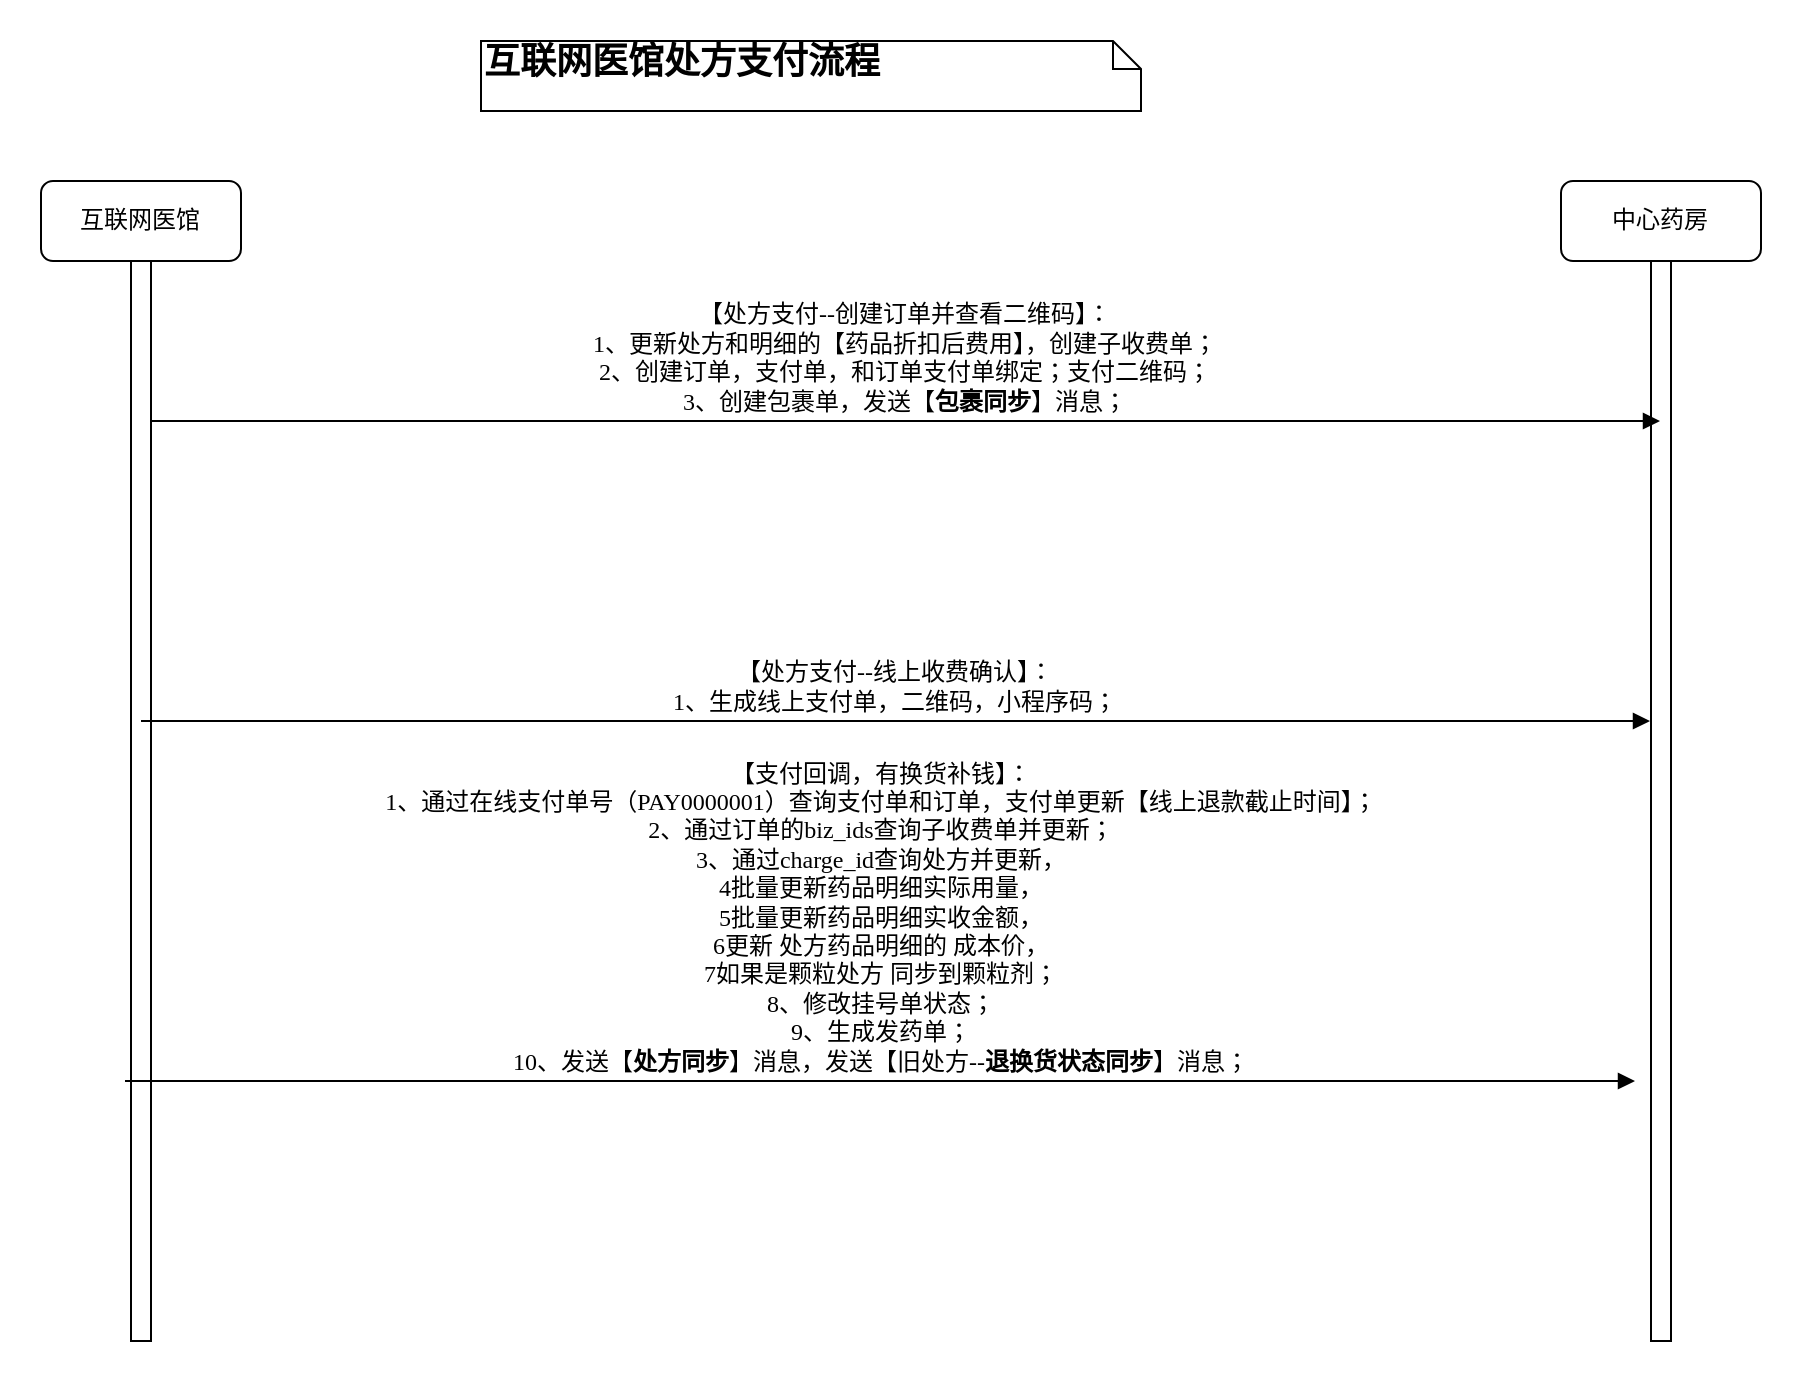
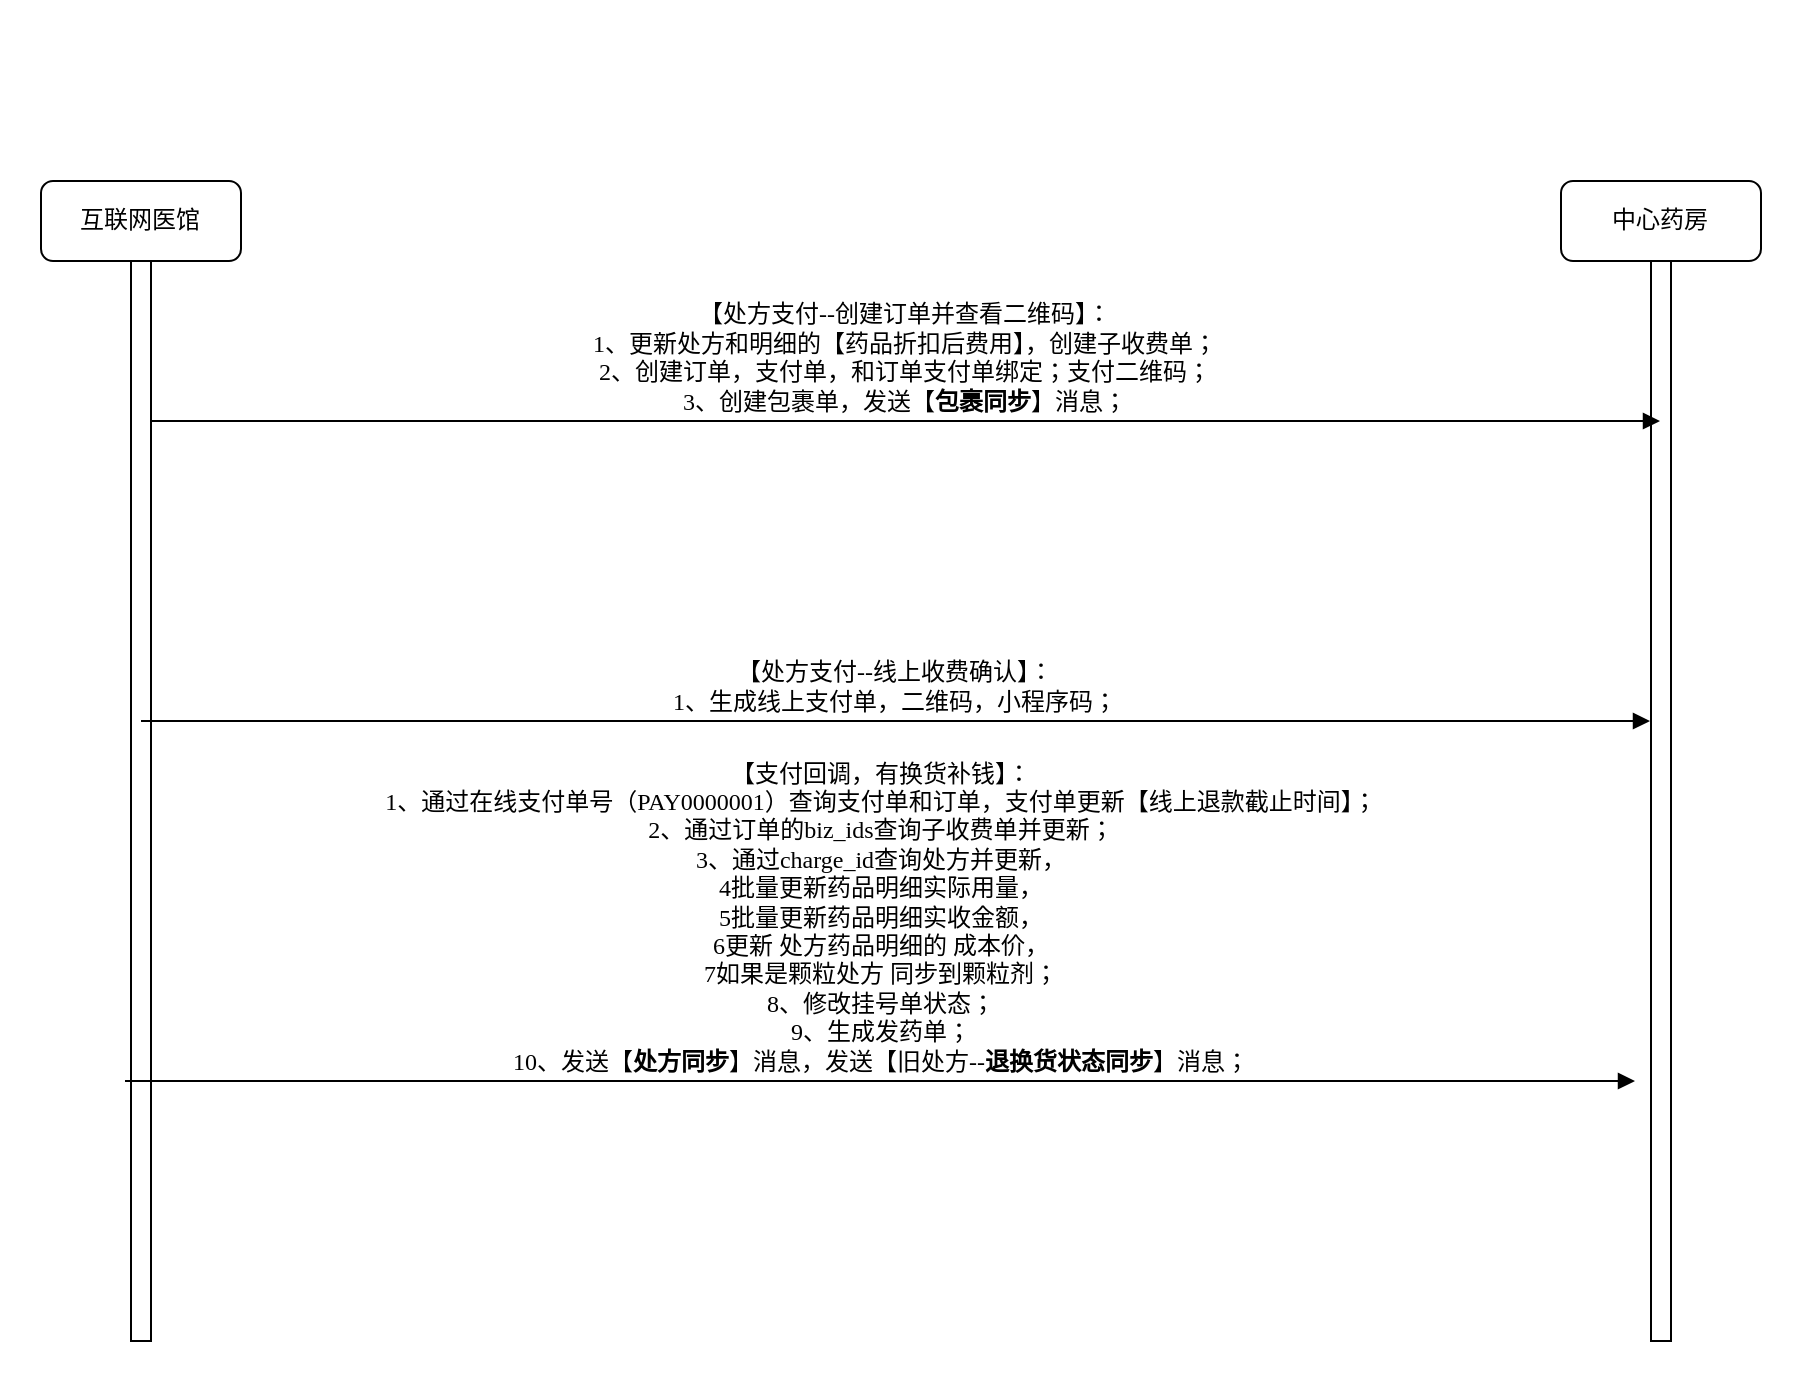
(811, 76) -> none
